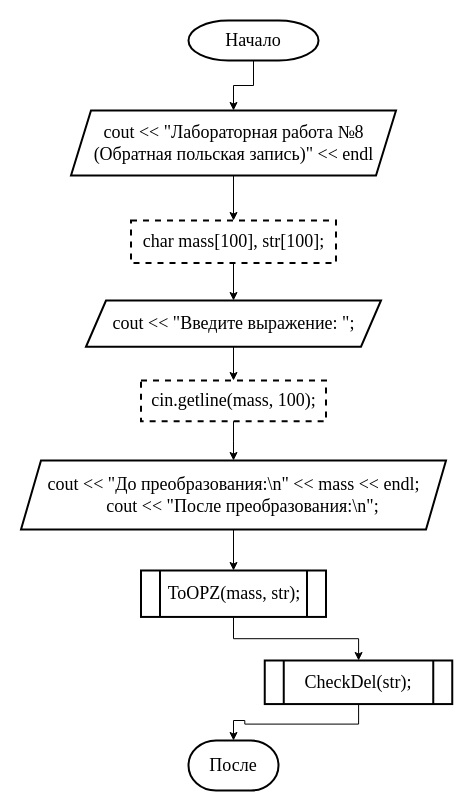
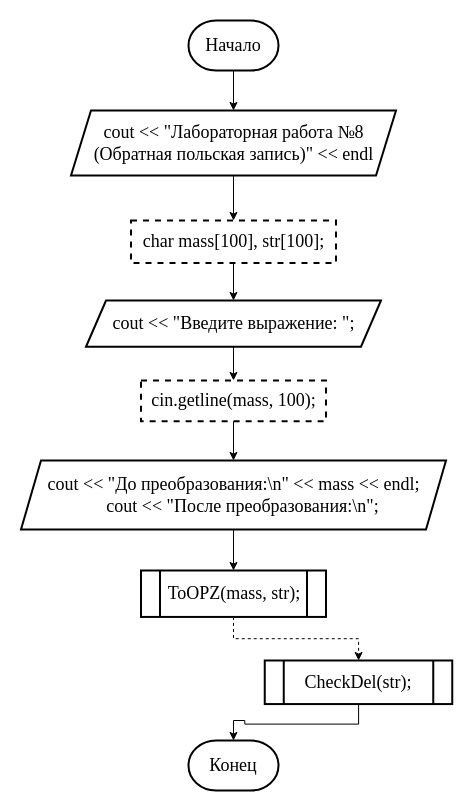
(254, 41) -> (234, 46)
(294, 639) -> (294, 639)
(234, 766) -> (234, 766)
